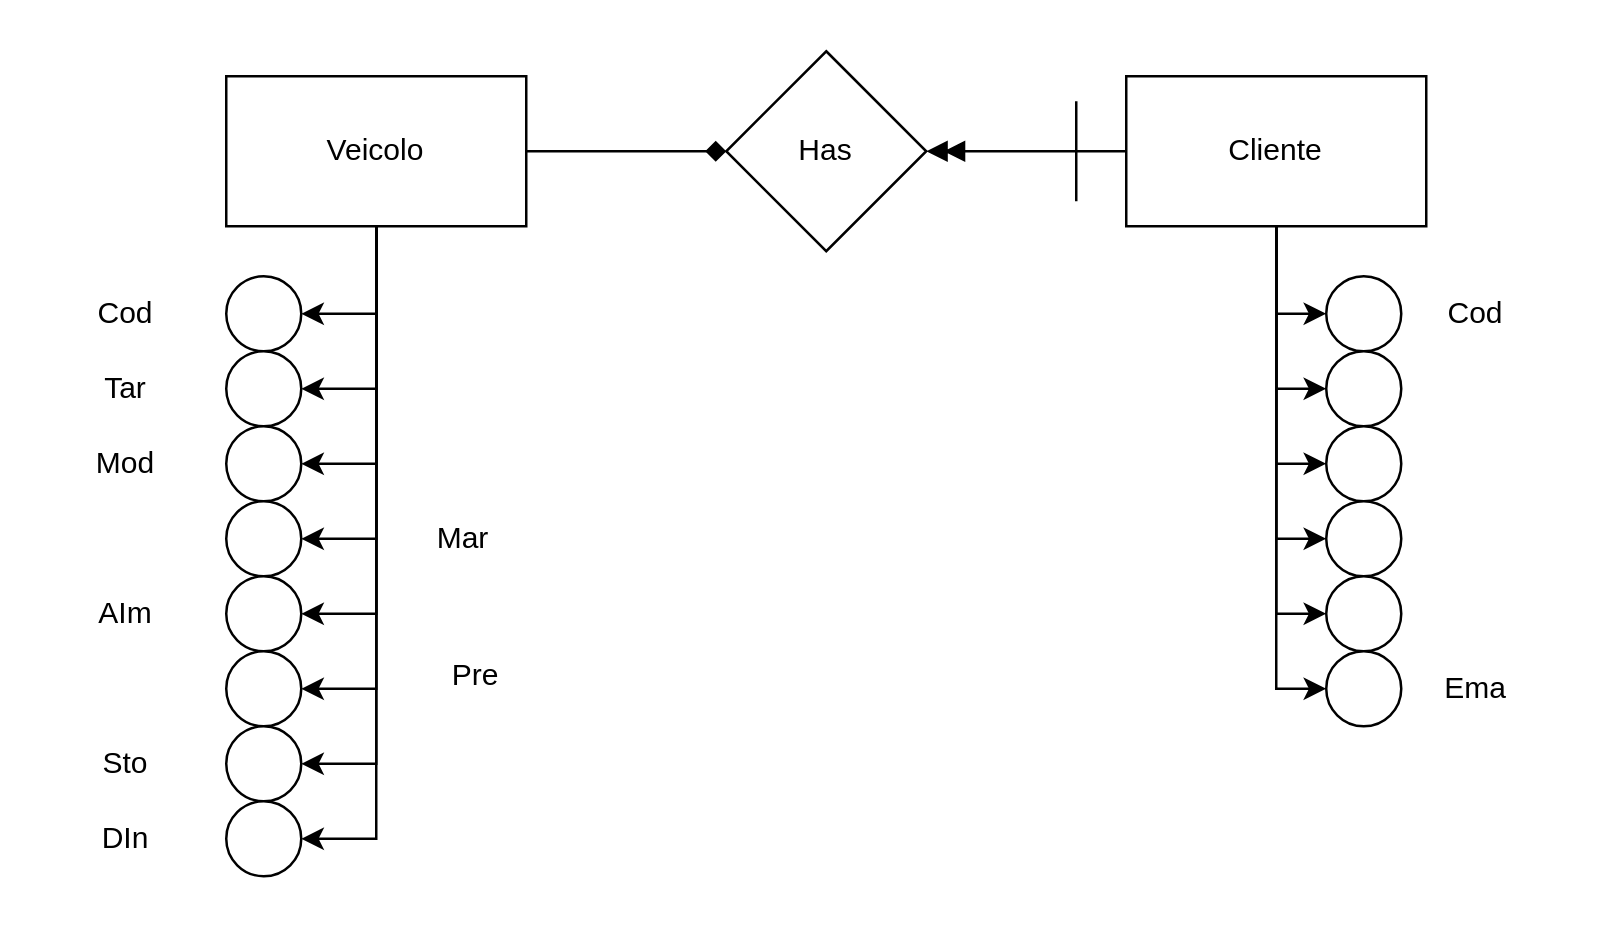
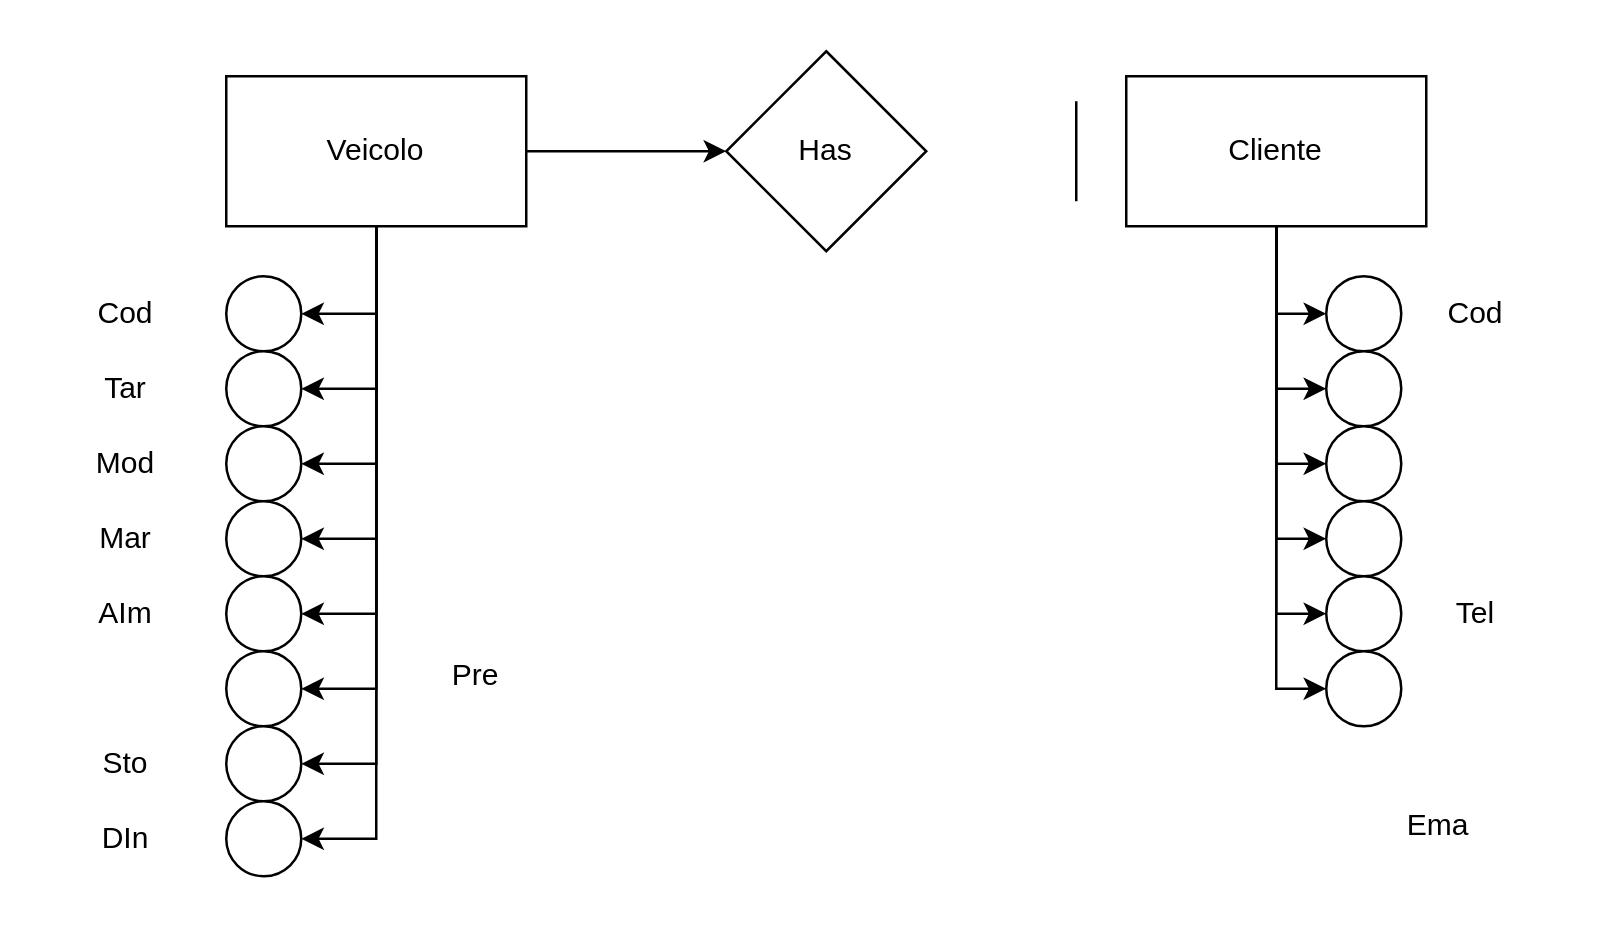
(706, 151) -> (707, 151)
(1018, 151) -> none
(464, 539) -> (126, 539)
none -> (1476, 614)
(1476, 689) -> (1439, 826)
